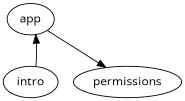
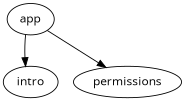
(37, 55) -> (25, 46)
